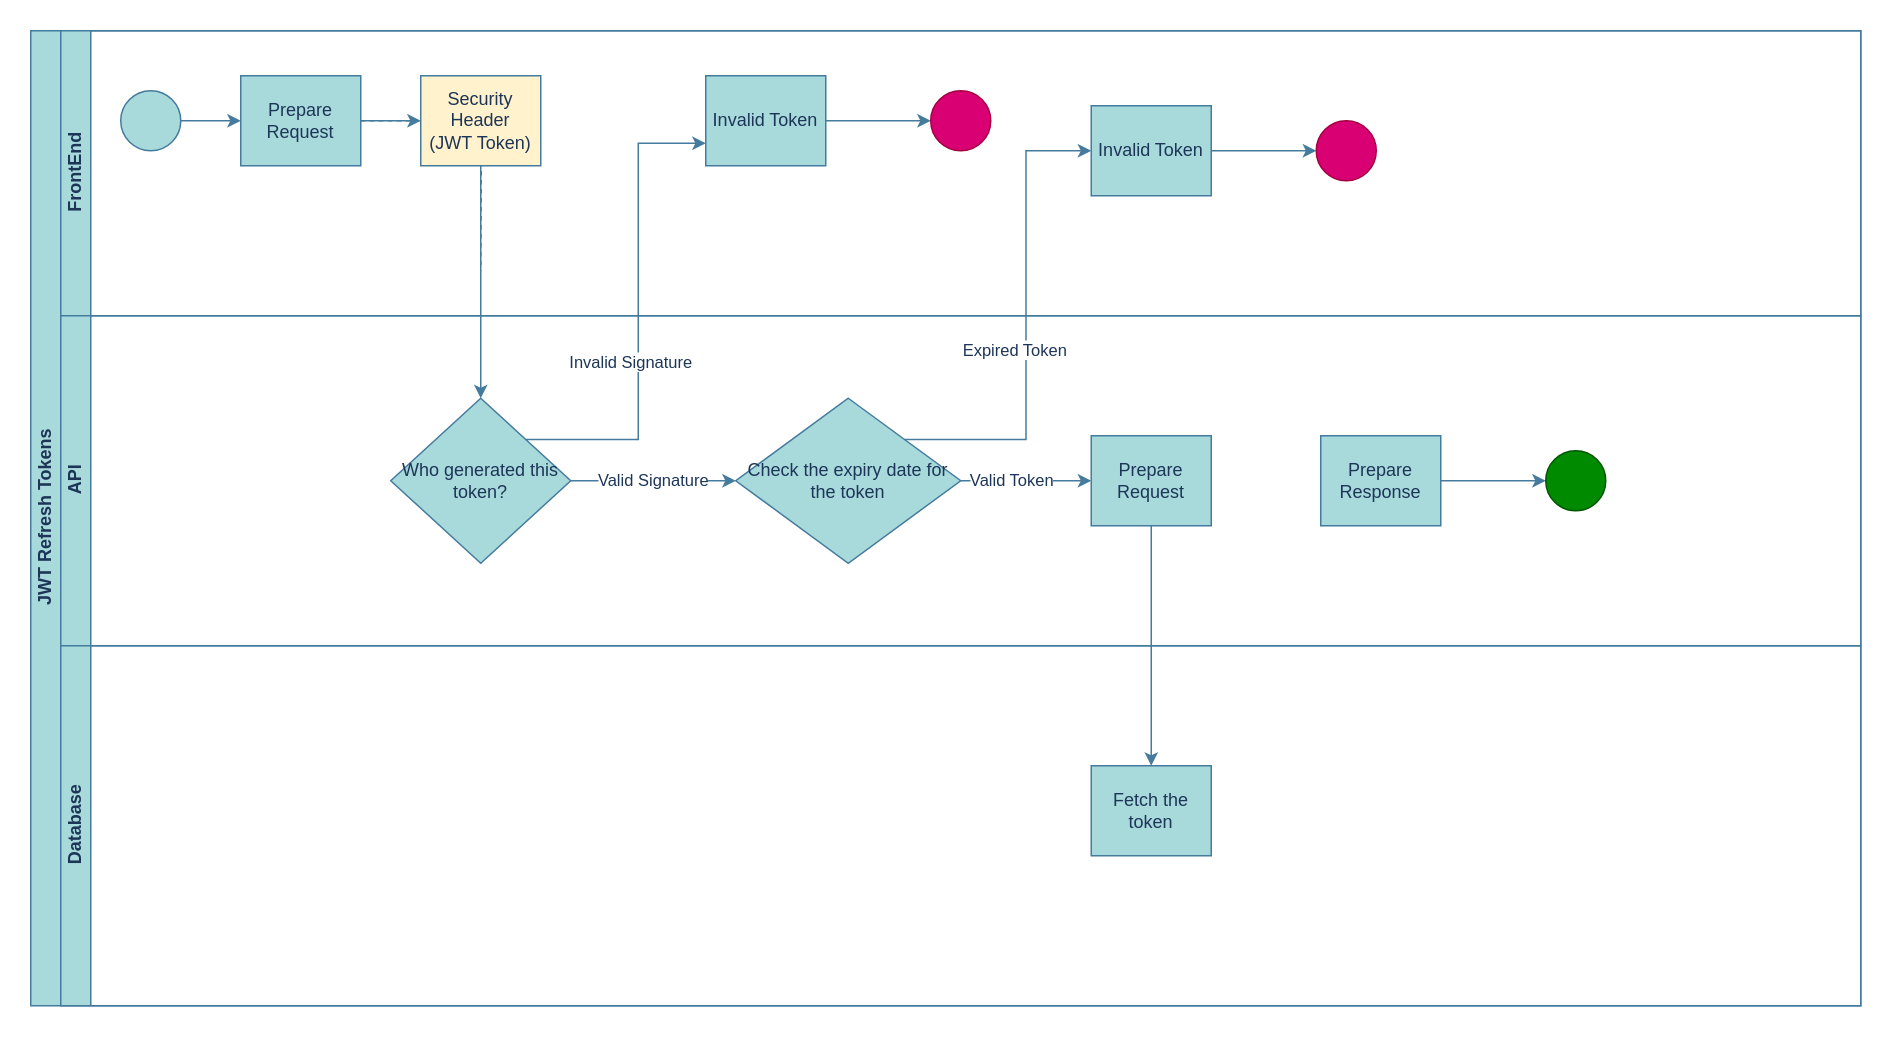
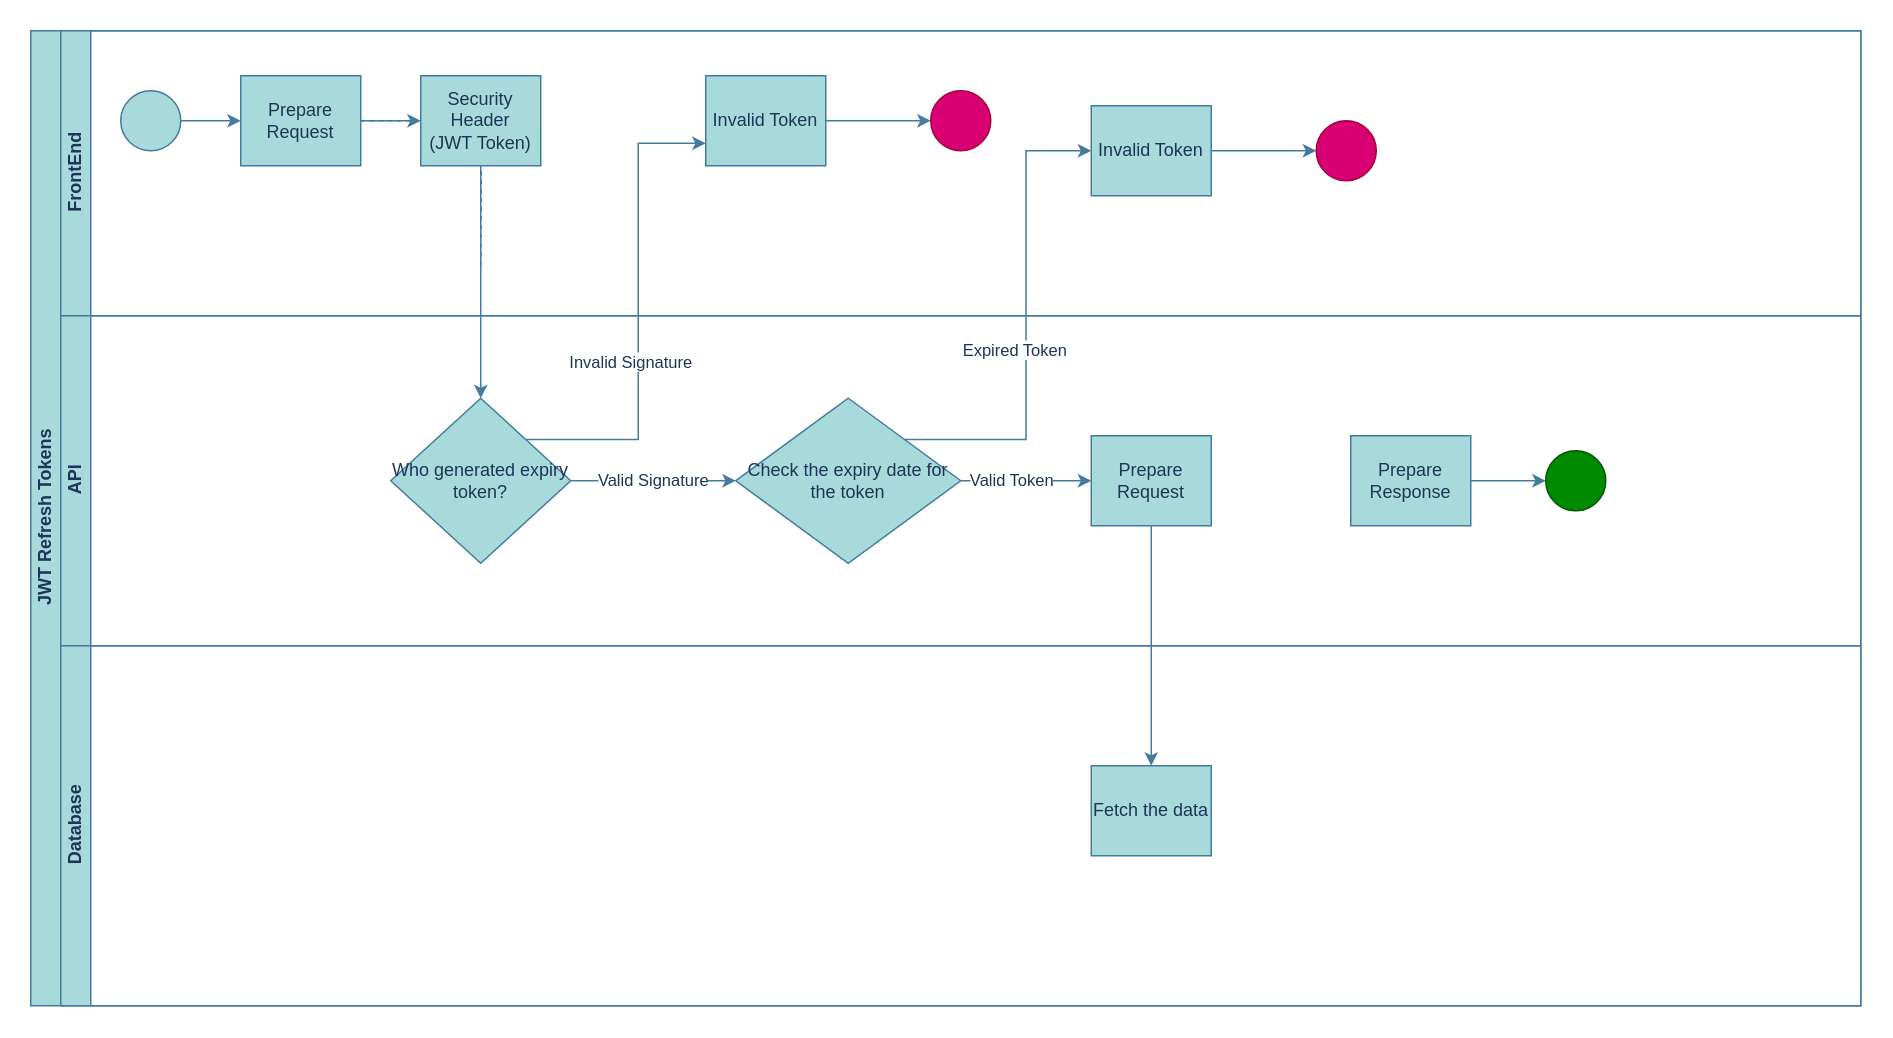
(481, 121) -> (481, 121)
(481, 481) -> (481, 481)
(1381, 481) -> (1411, 481)
(1151, 811) -> (1151, 811)
